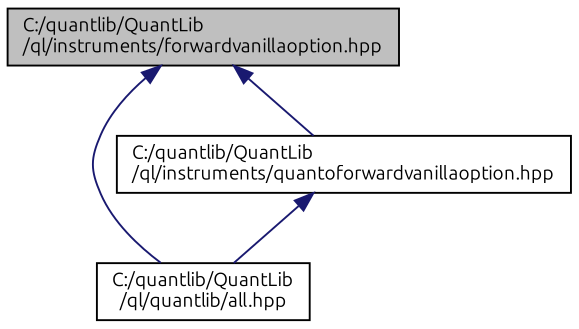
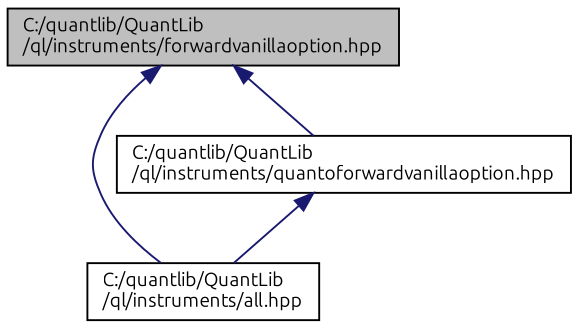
(203, 292) -> (203, 292)
